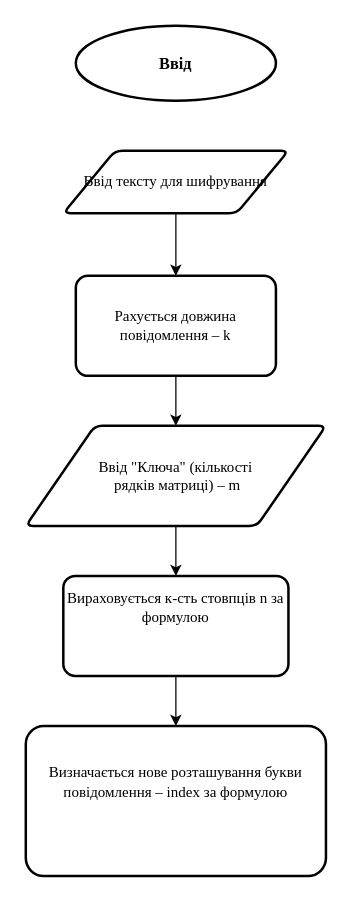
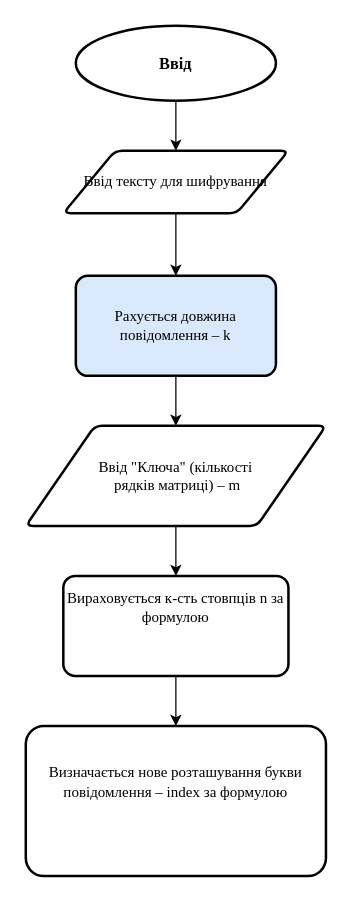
none -> (176, 122)
(176, 326) -> (176, 326)
